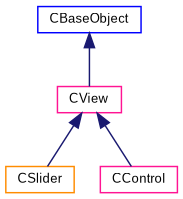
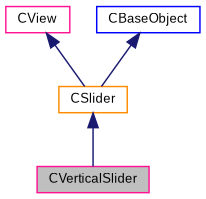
(89, 67) -> (116, 66)
none -> (93, 180)
(139, 180) -> none
